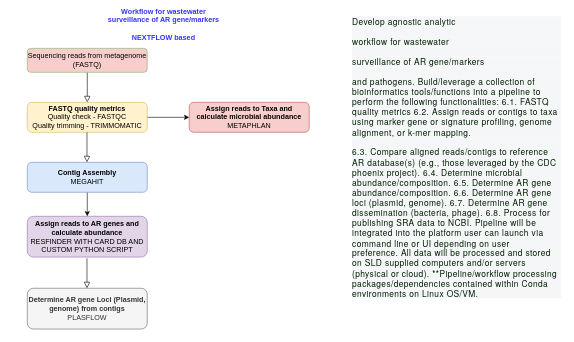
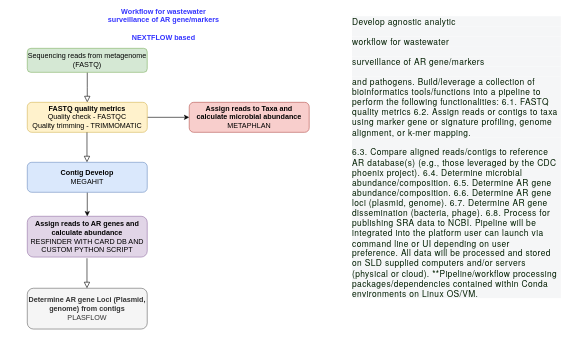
(87, 60) -> (87, 60)
(87, 177) -> (87, 177)
